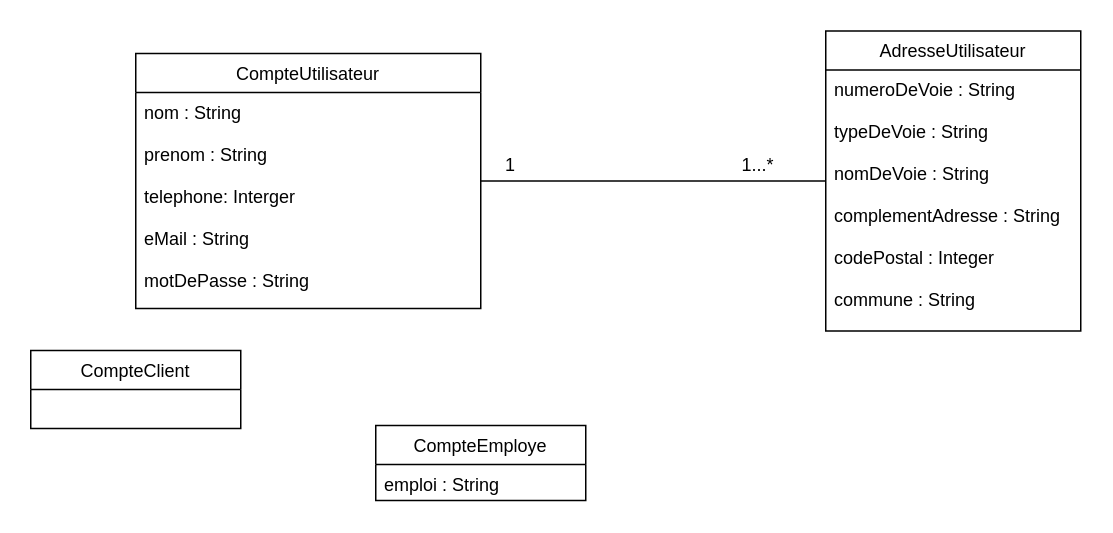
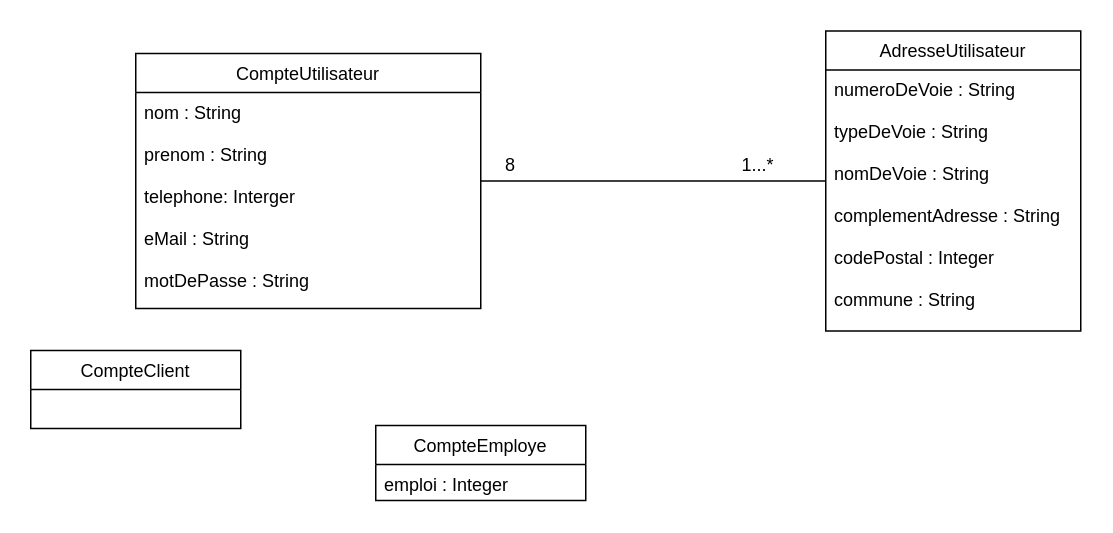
(511, 166) -> (511, 166)
(446, 485) -> (453, 485)
